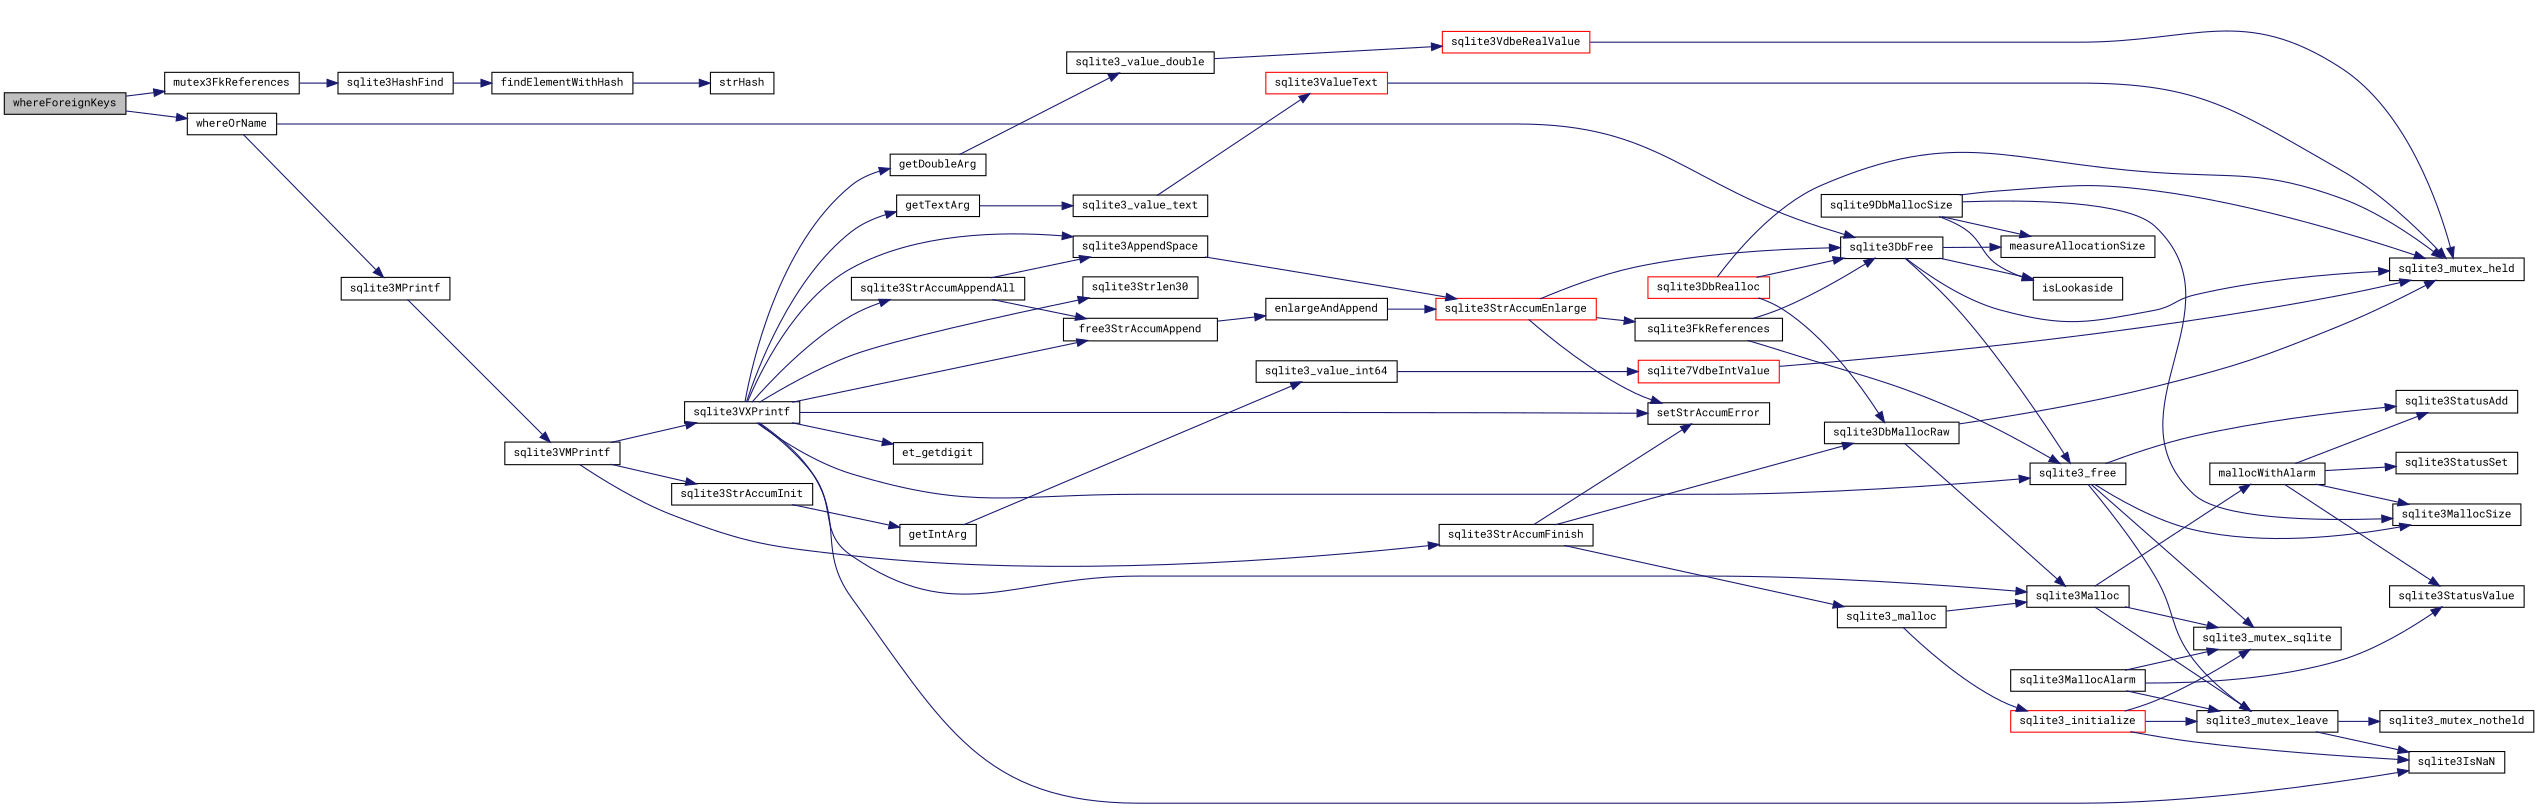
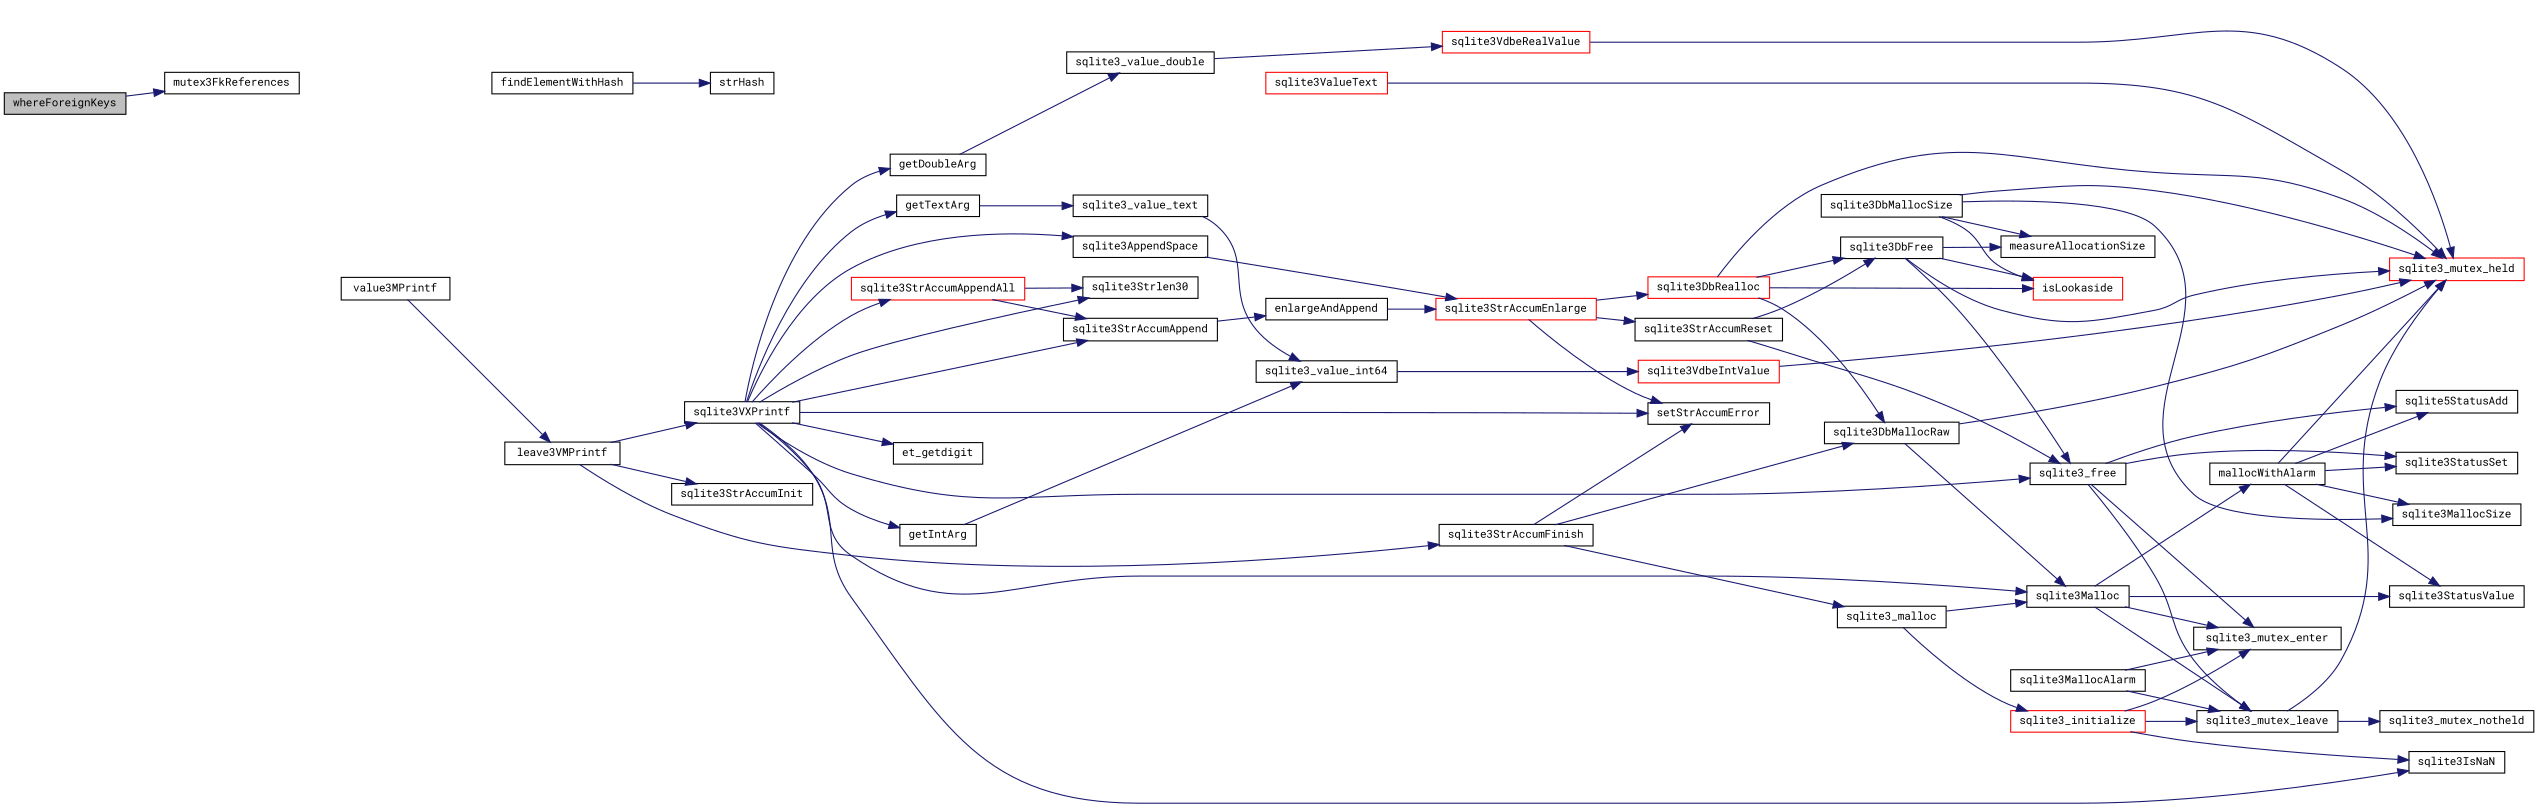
(396, 83) -> none
(232, 124) -> none
(1229, 148) -> (1240, 290)
(1892, 206) -> (1892, 206)
(1682, 259) -> (1617, 298)
(1035, 269) -> (1048, 288)
(2457, 269) -> (2457, 269)
none -> (1896, 288)
(396, 289) -> (396, 289)
(938, 289) -> (938, 289)
(2078, 289) -> (2078, 289)
(1140, 330) -> (1140, 330)
(1709, 330) -> (1709, 330)
(1709, 372) -> (1709, 372)
none -> (2358, 376)
(2457, 402) -> (2457, 402)
(562, 453) -> (562, 453)
(841, 515) -> (830, 492)
(2242, 537) -> (2255, 451)
(2267, 639) -> (2267, 639)
(2295, 671) -> (2254, 597)
(2357, 741) -> (2365, 504)
